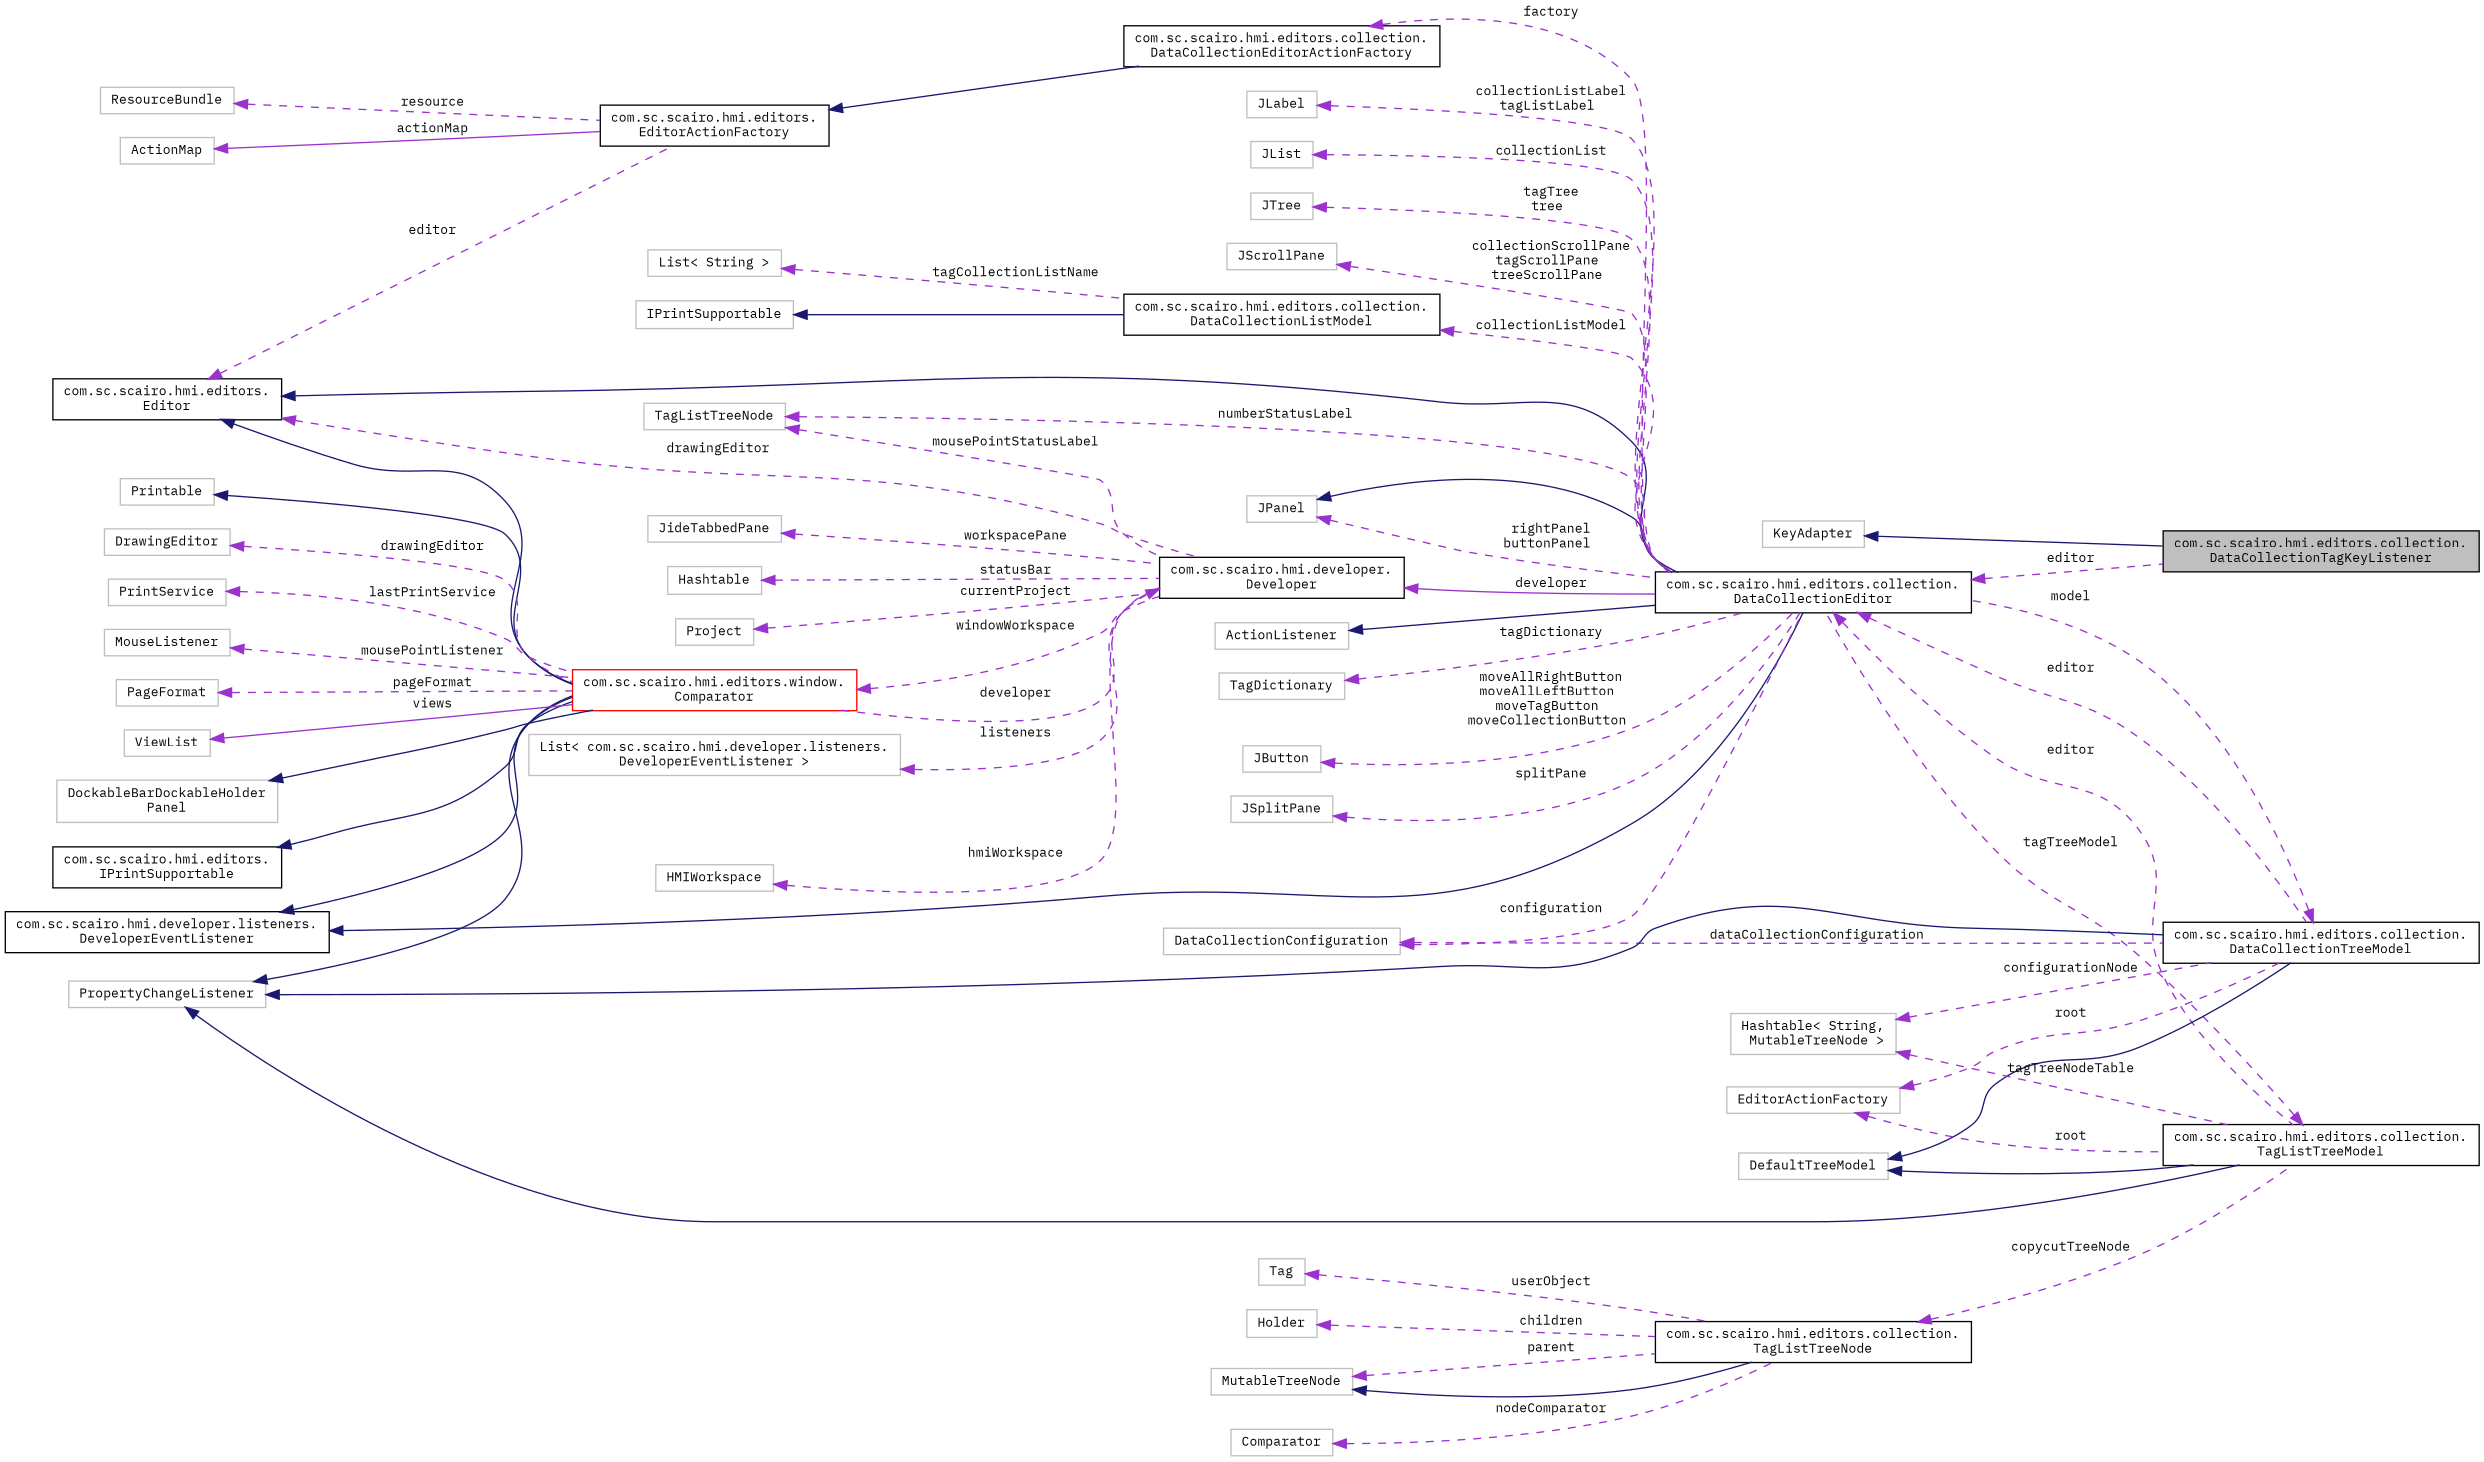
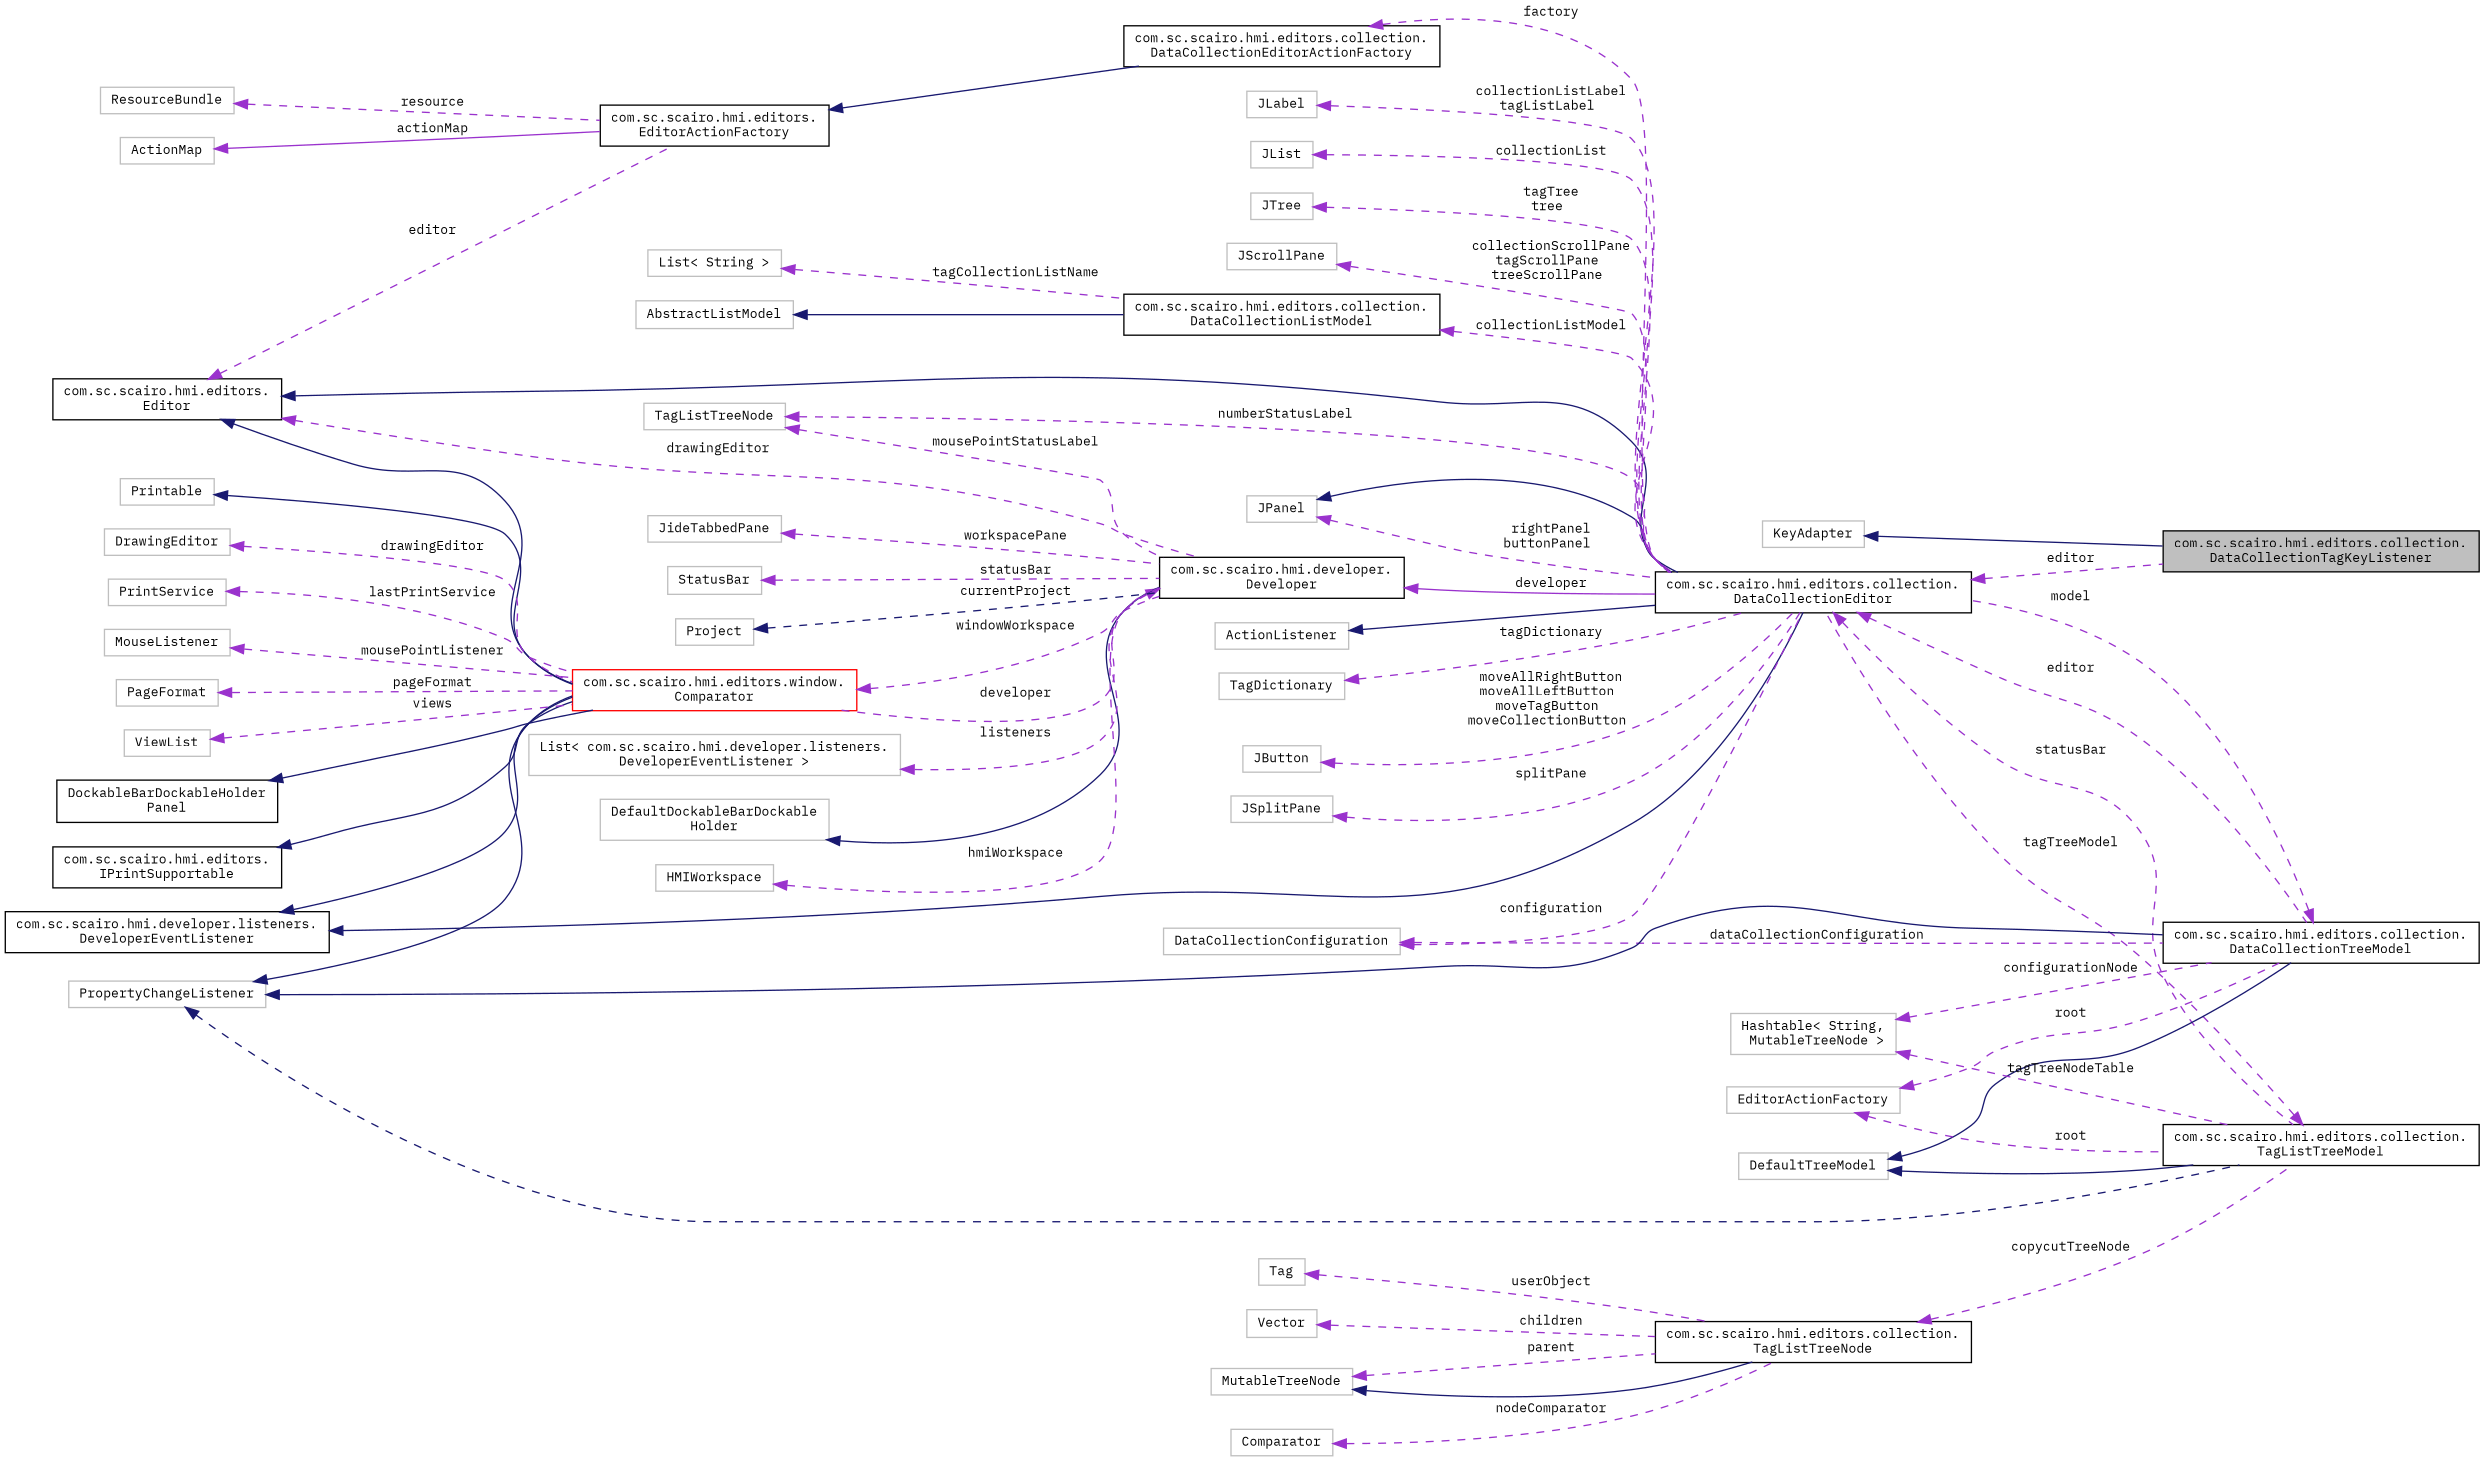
(715, 315) -> (715, 315)
(715, 580) -> (715, 580)
(964, 612) -> (964, 612)
(398, 722) -> (398, 722)
(2067, 750) -> (2067, 750)
(167, 801) -> (167, 801)
none -> (715, 820)
(1196, 1222) -> (1196, 1222)
(1282, 1324) -> (1282, 1324)
